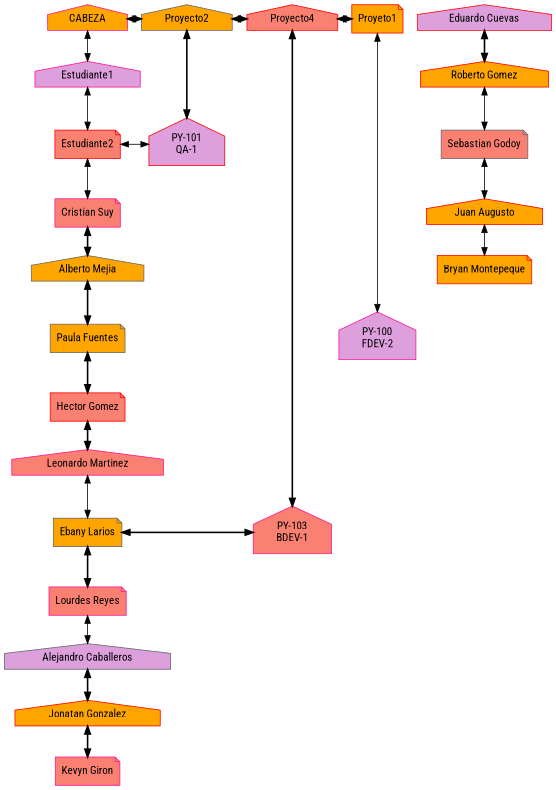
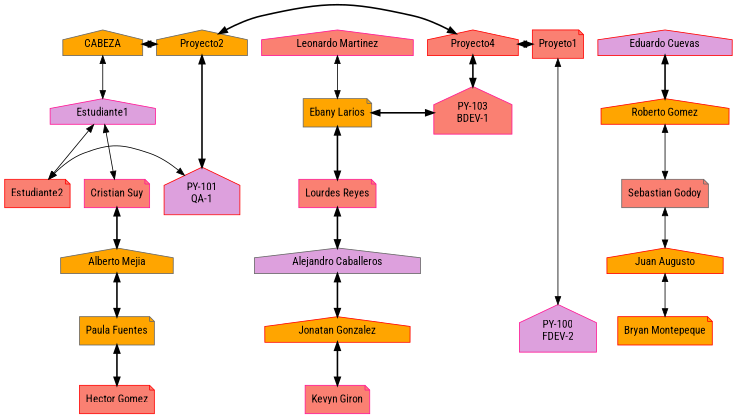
(88, 19) -> (103, 44)
(377, 19) -> (558, 44)
(88, 179) -> (110, 152)
(88, 435) -> none
(88, 629) -> (337, 228)
